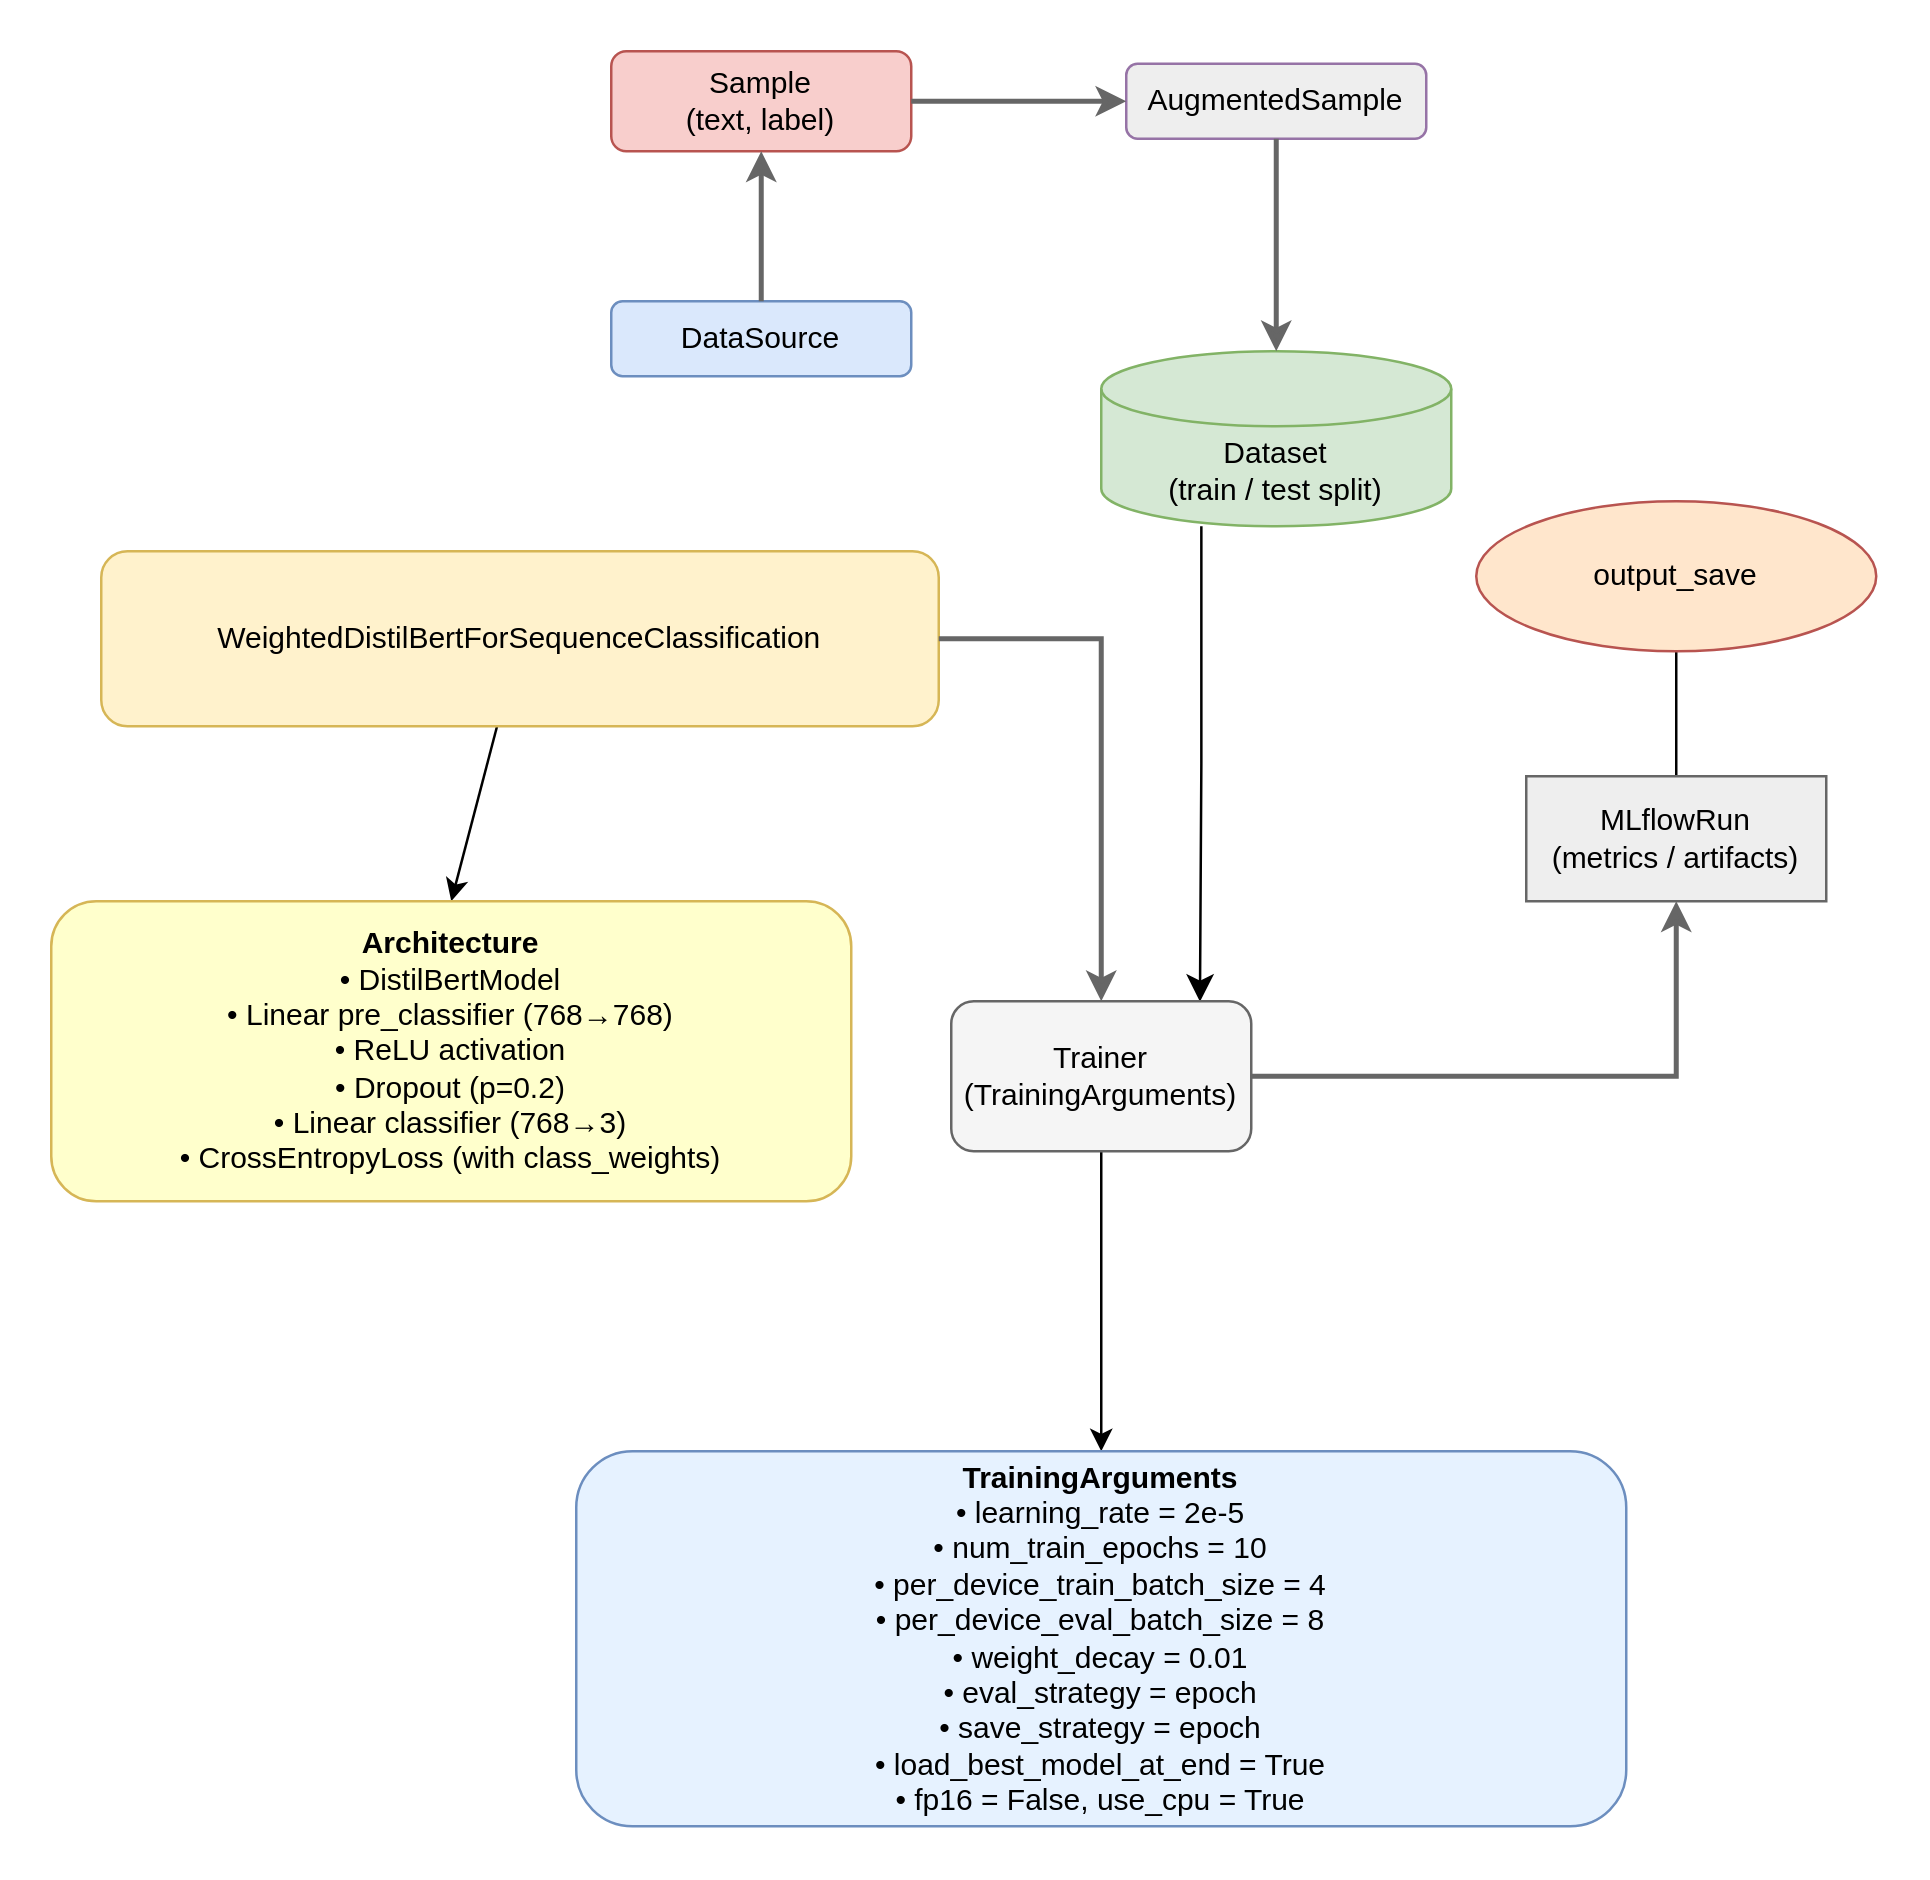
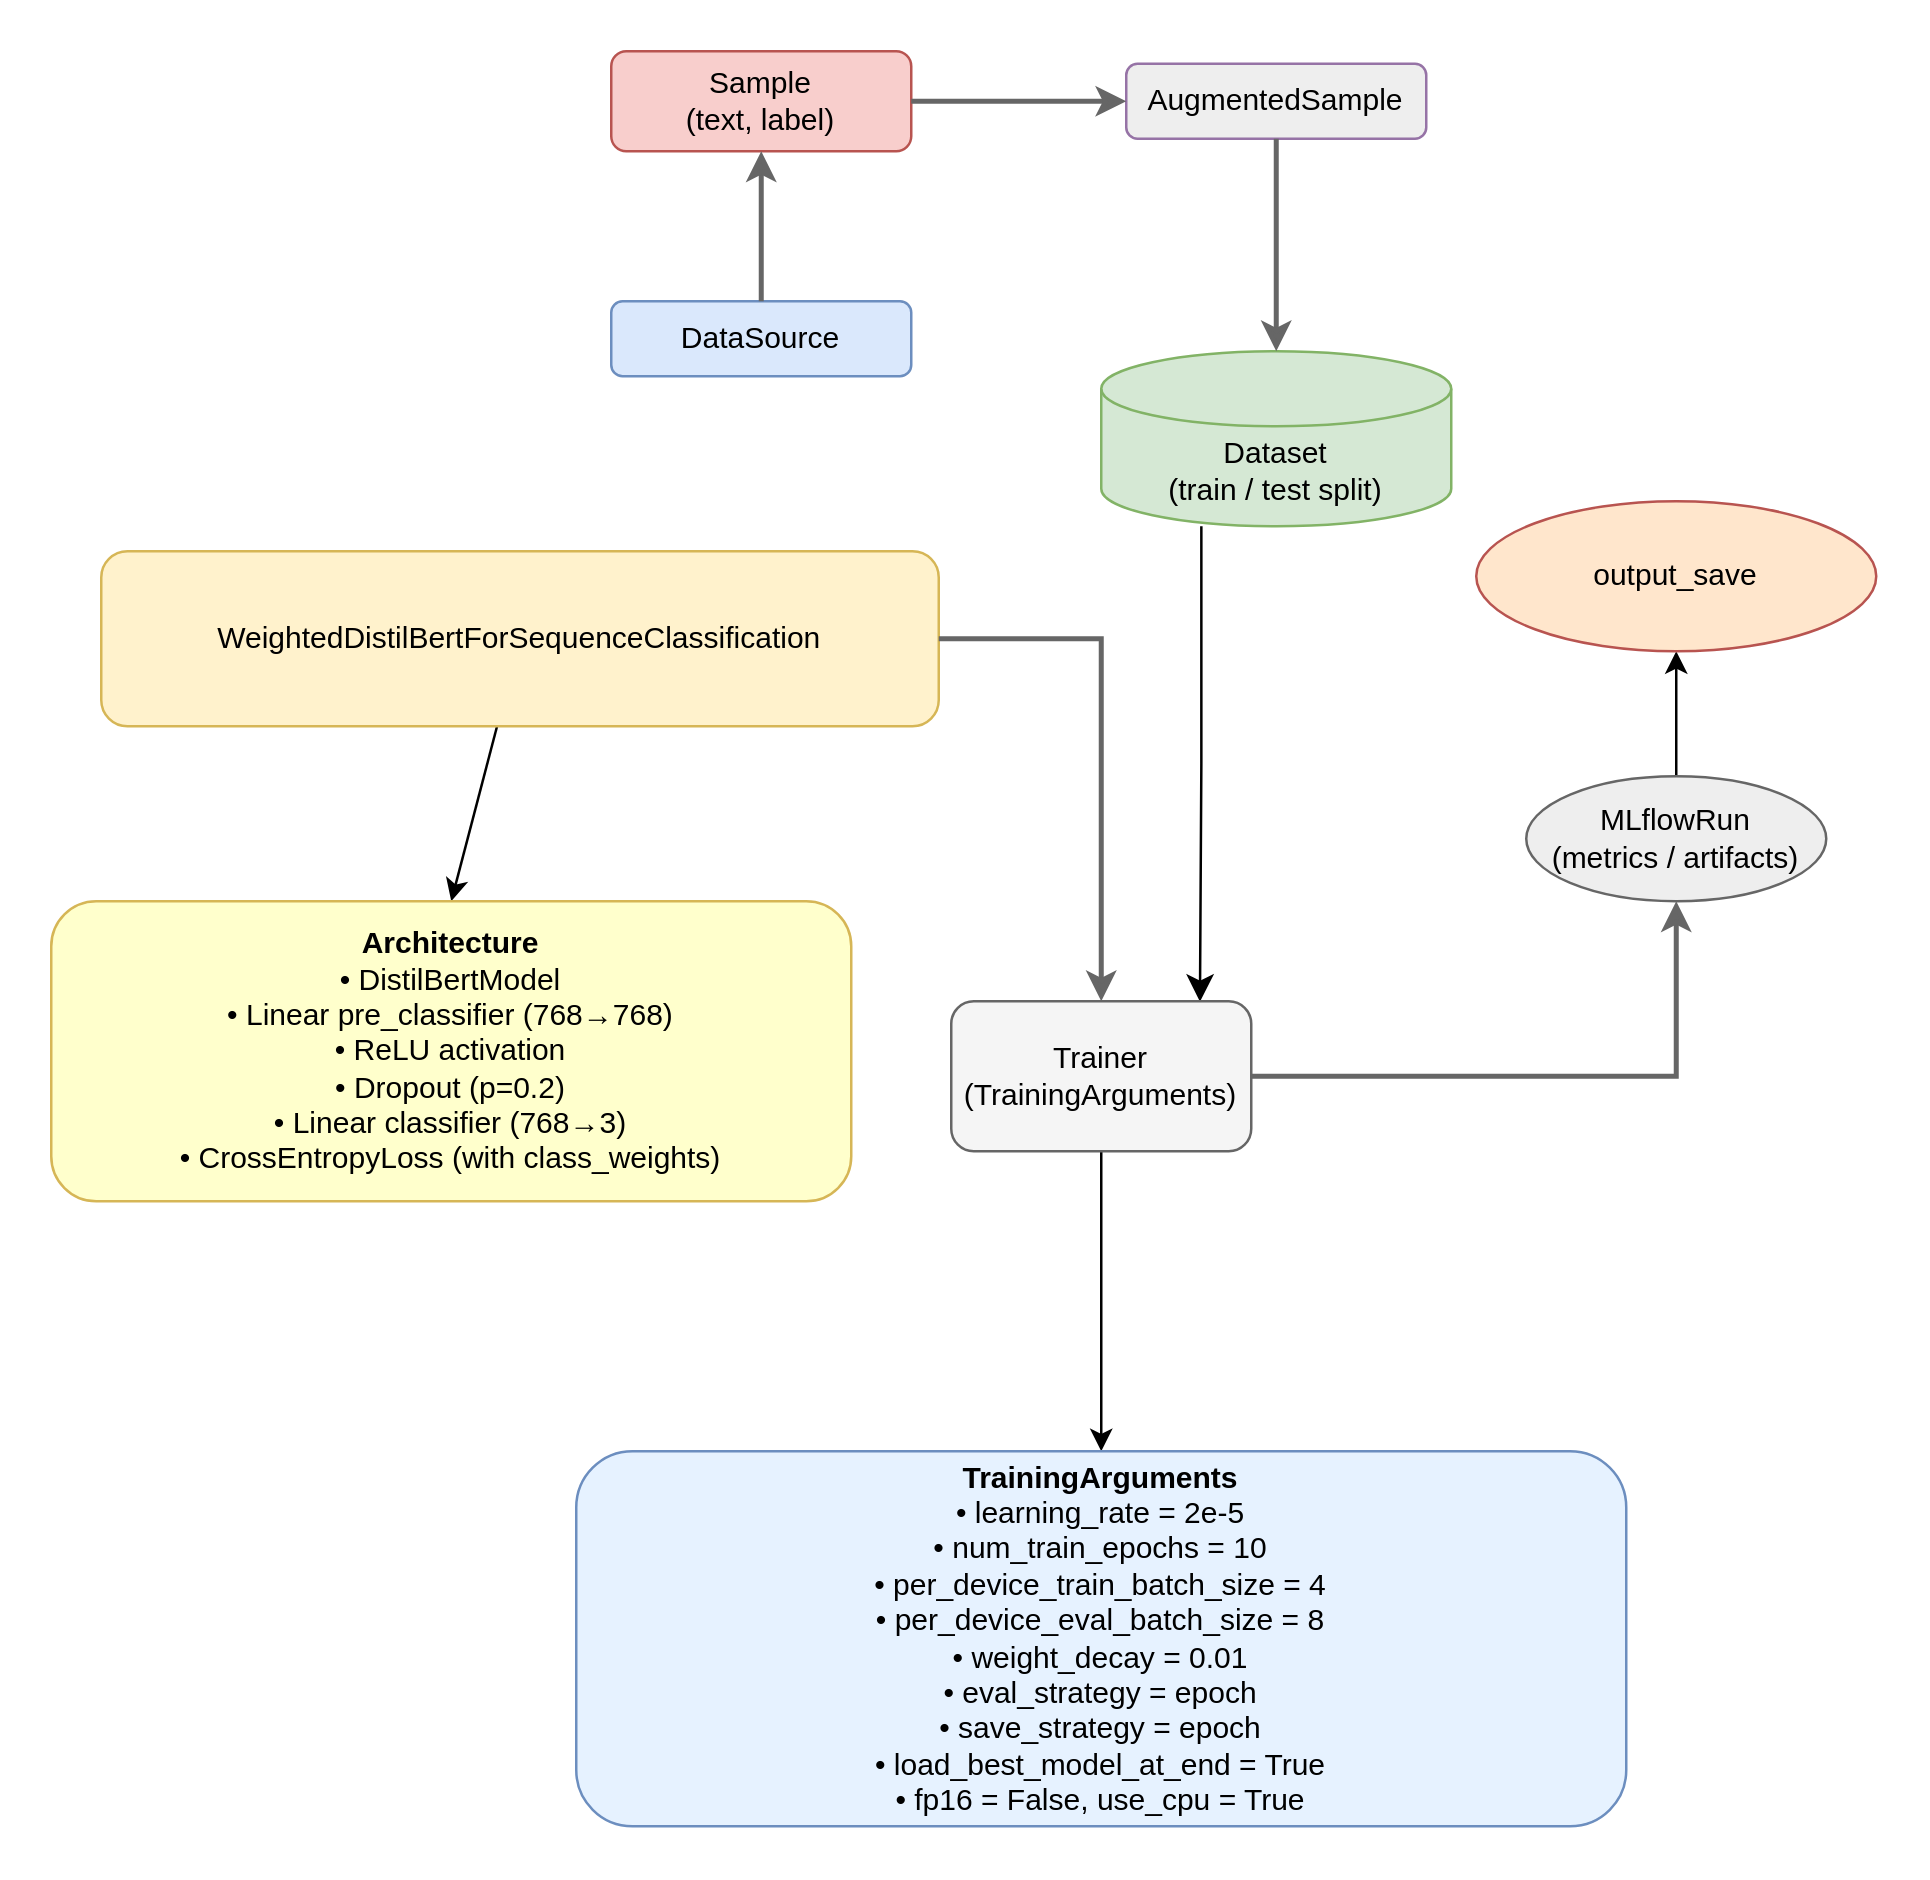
(1676, 662) -> (1676, 669)
(1676, 839) -> (1676, 839)
